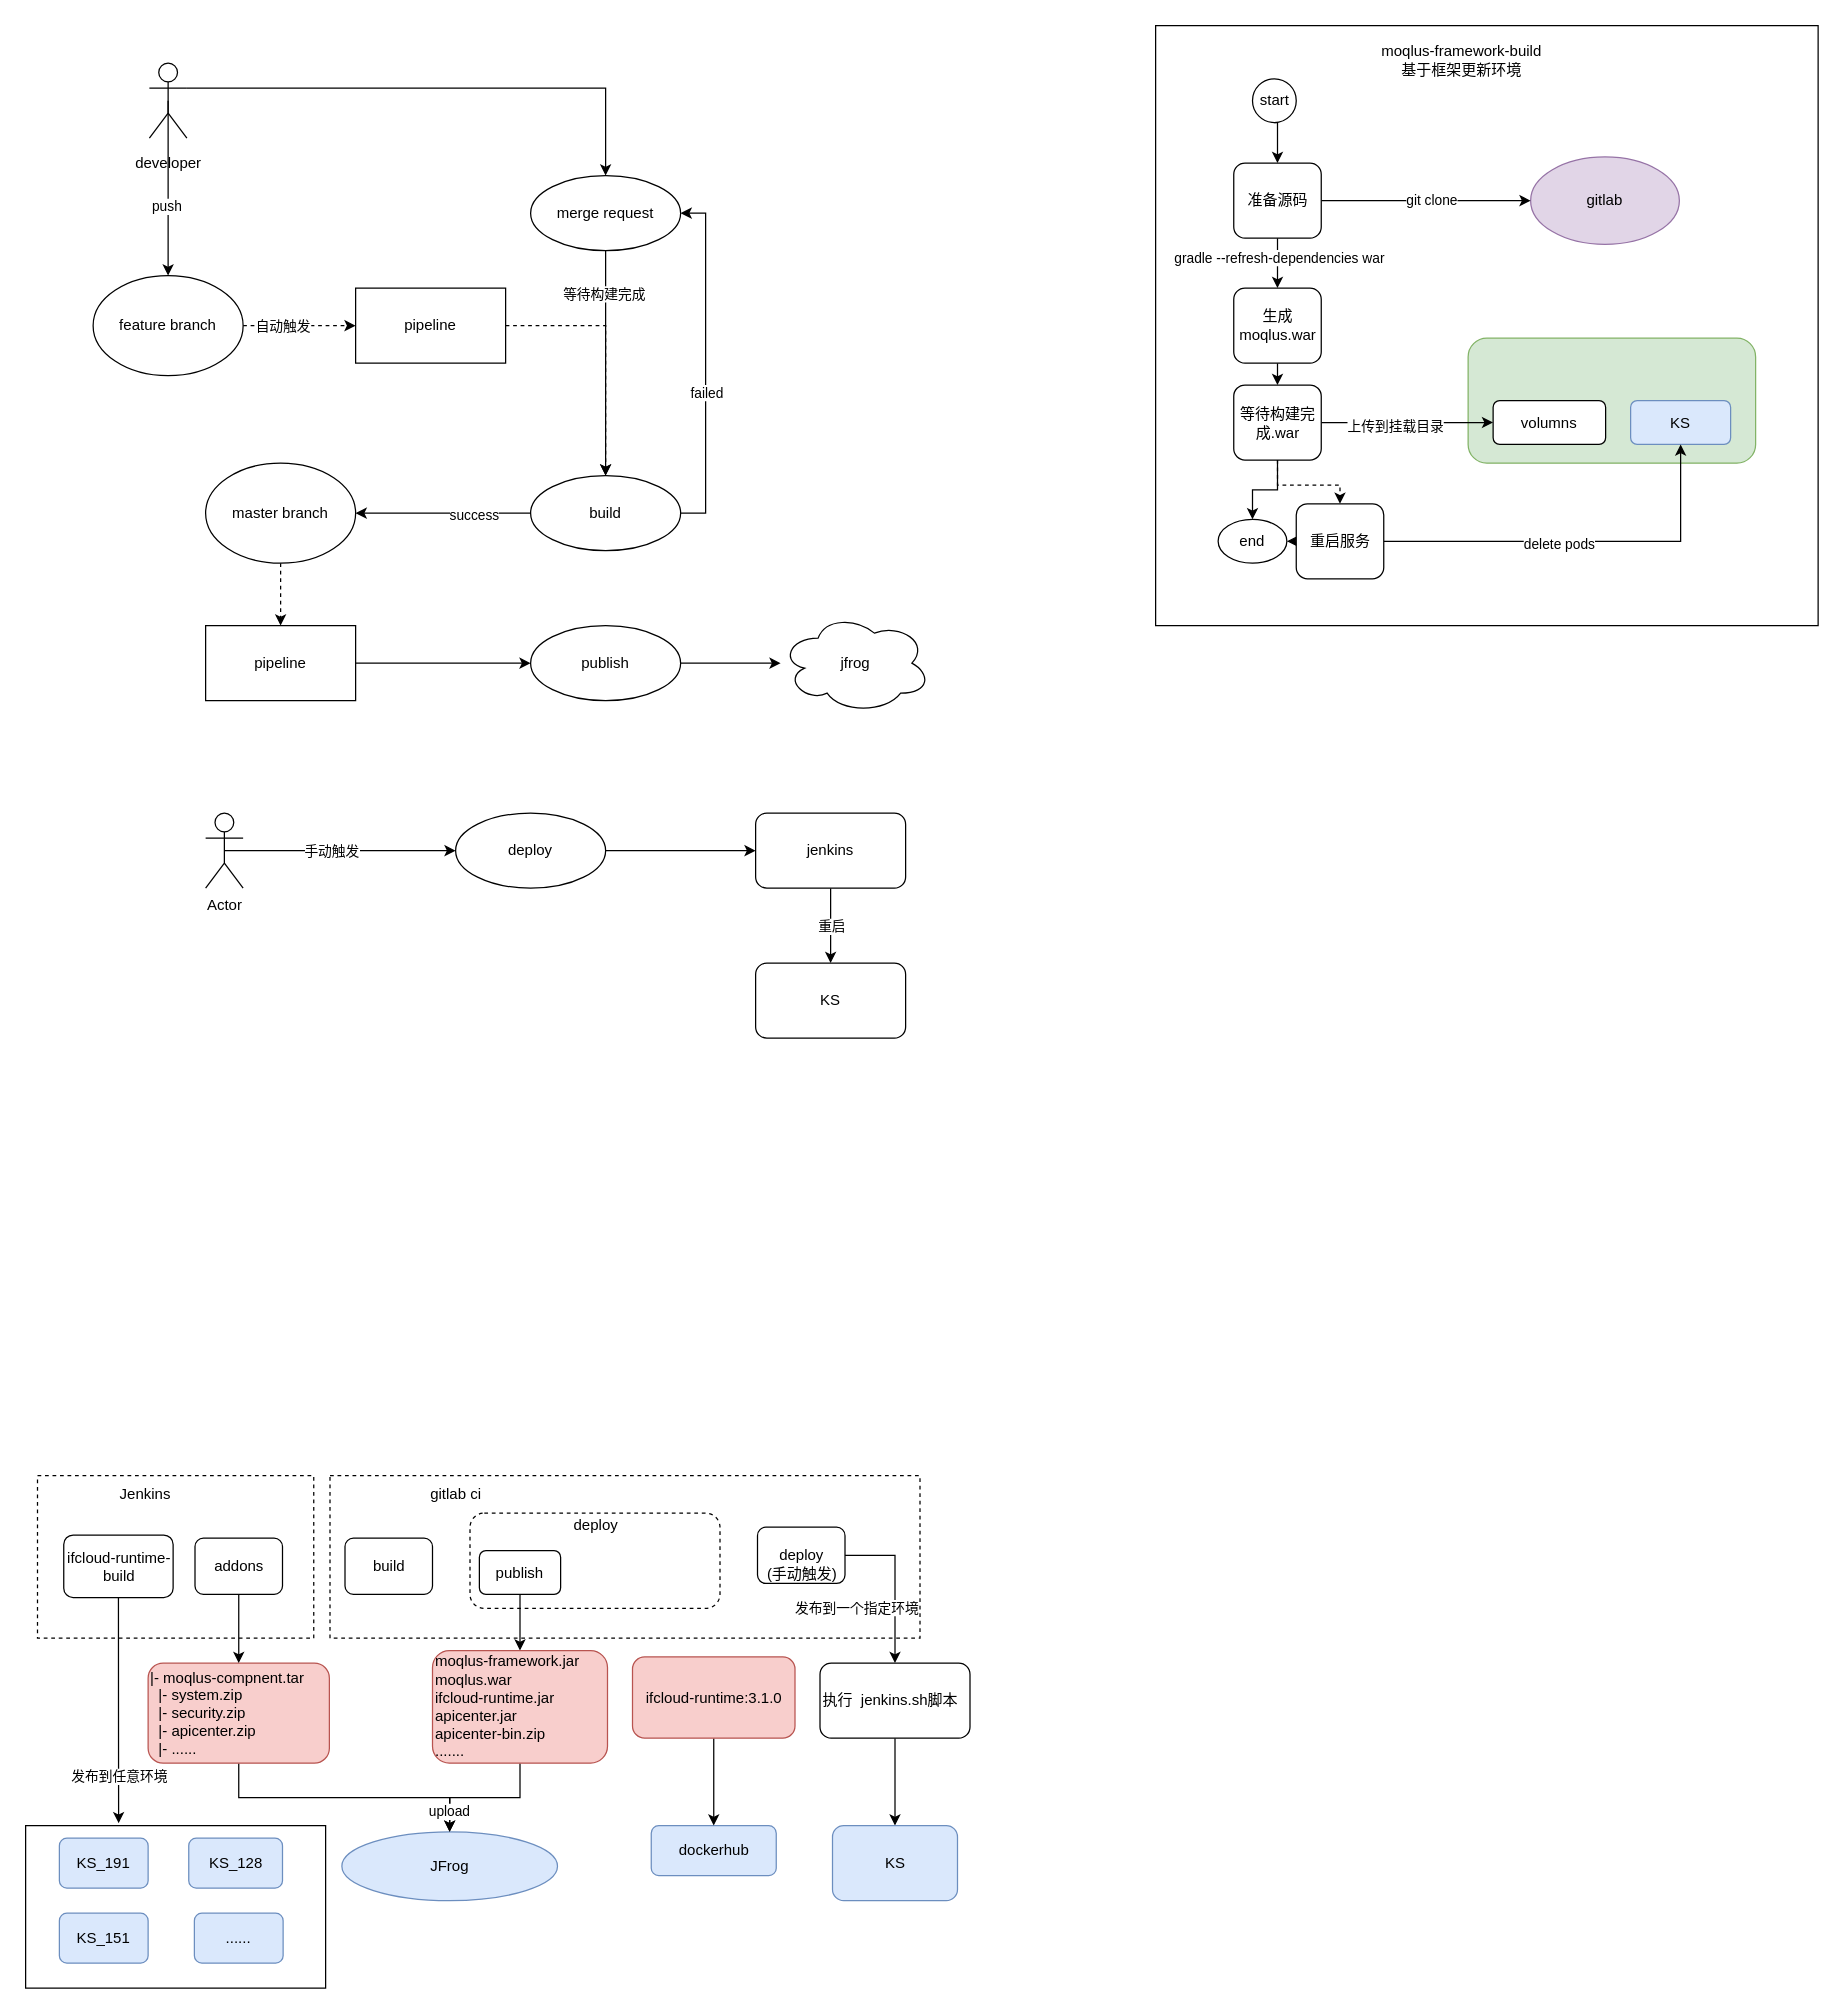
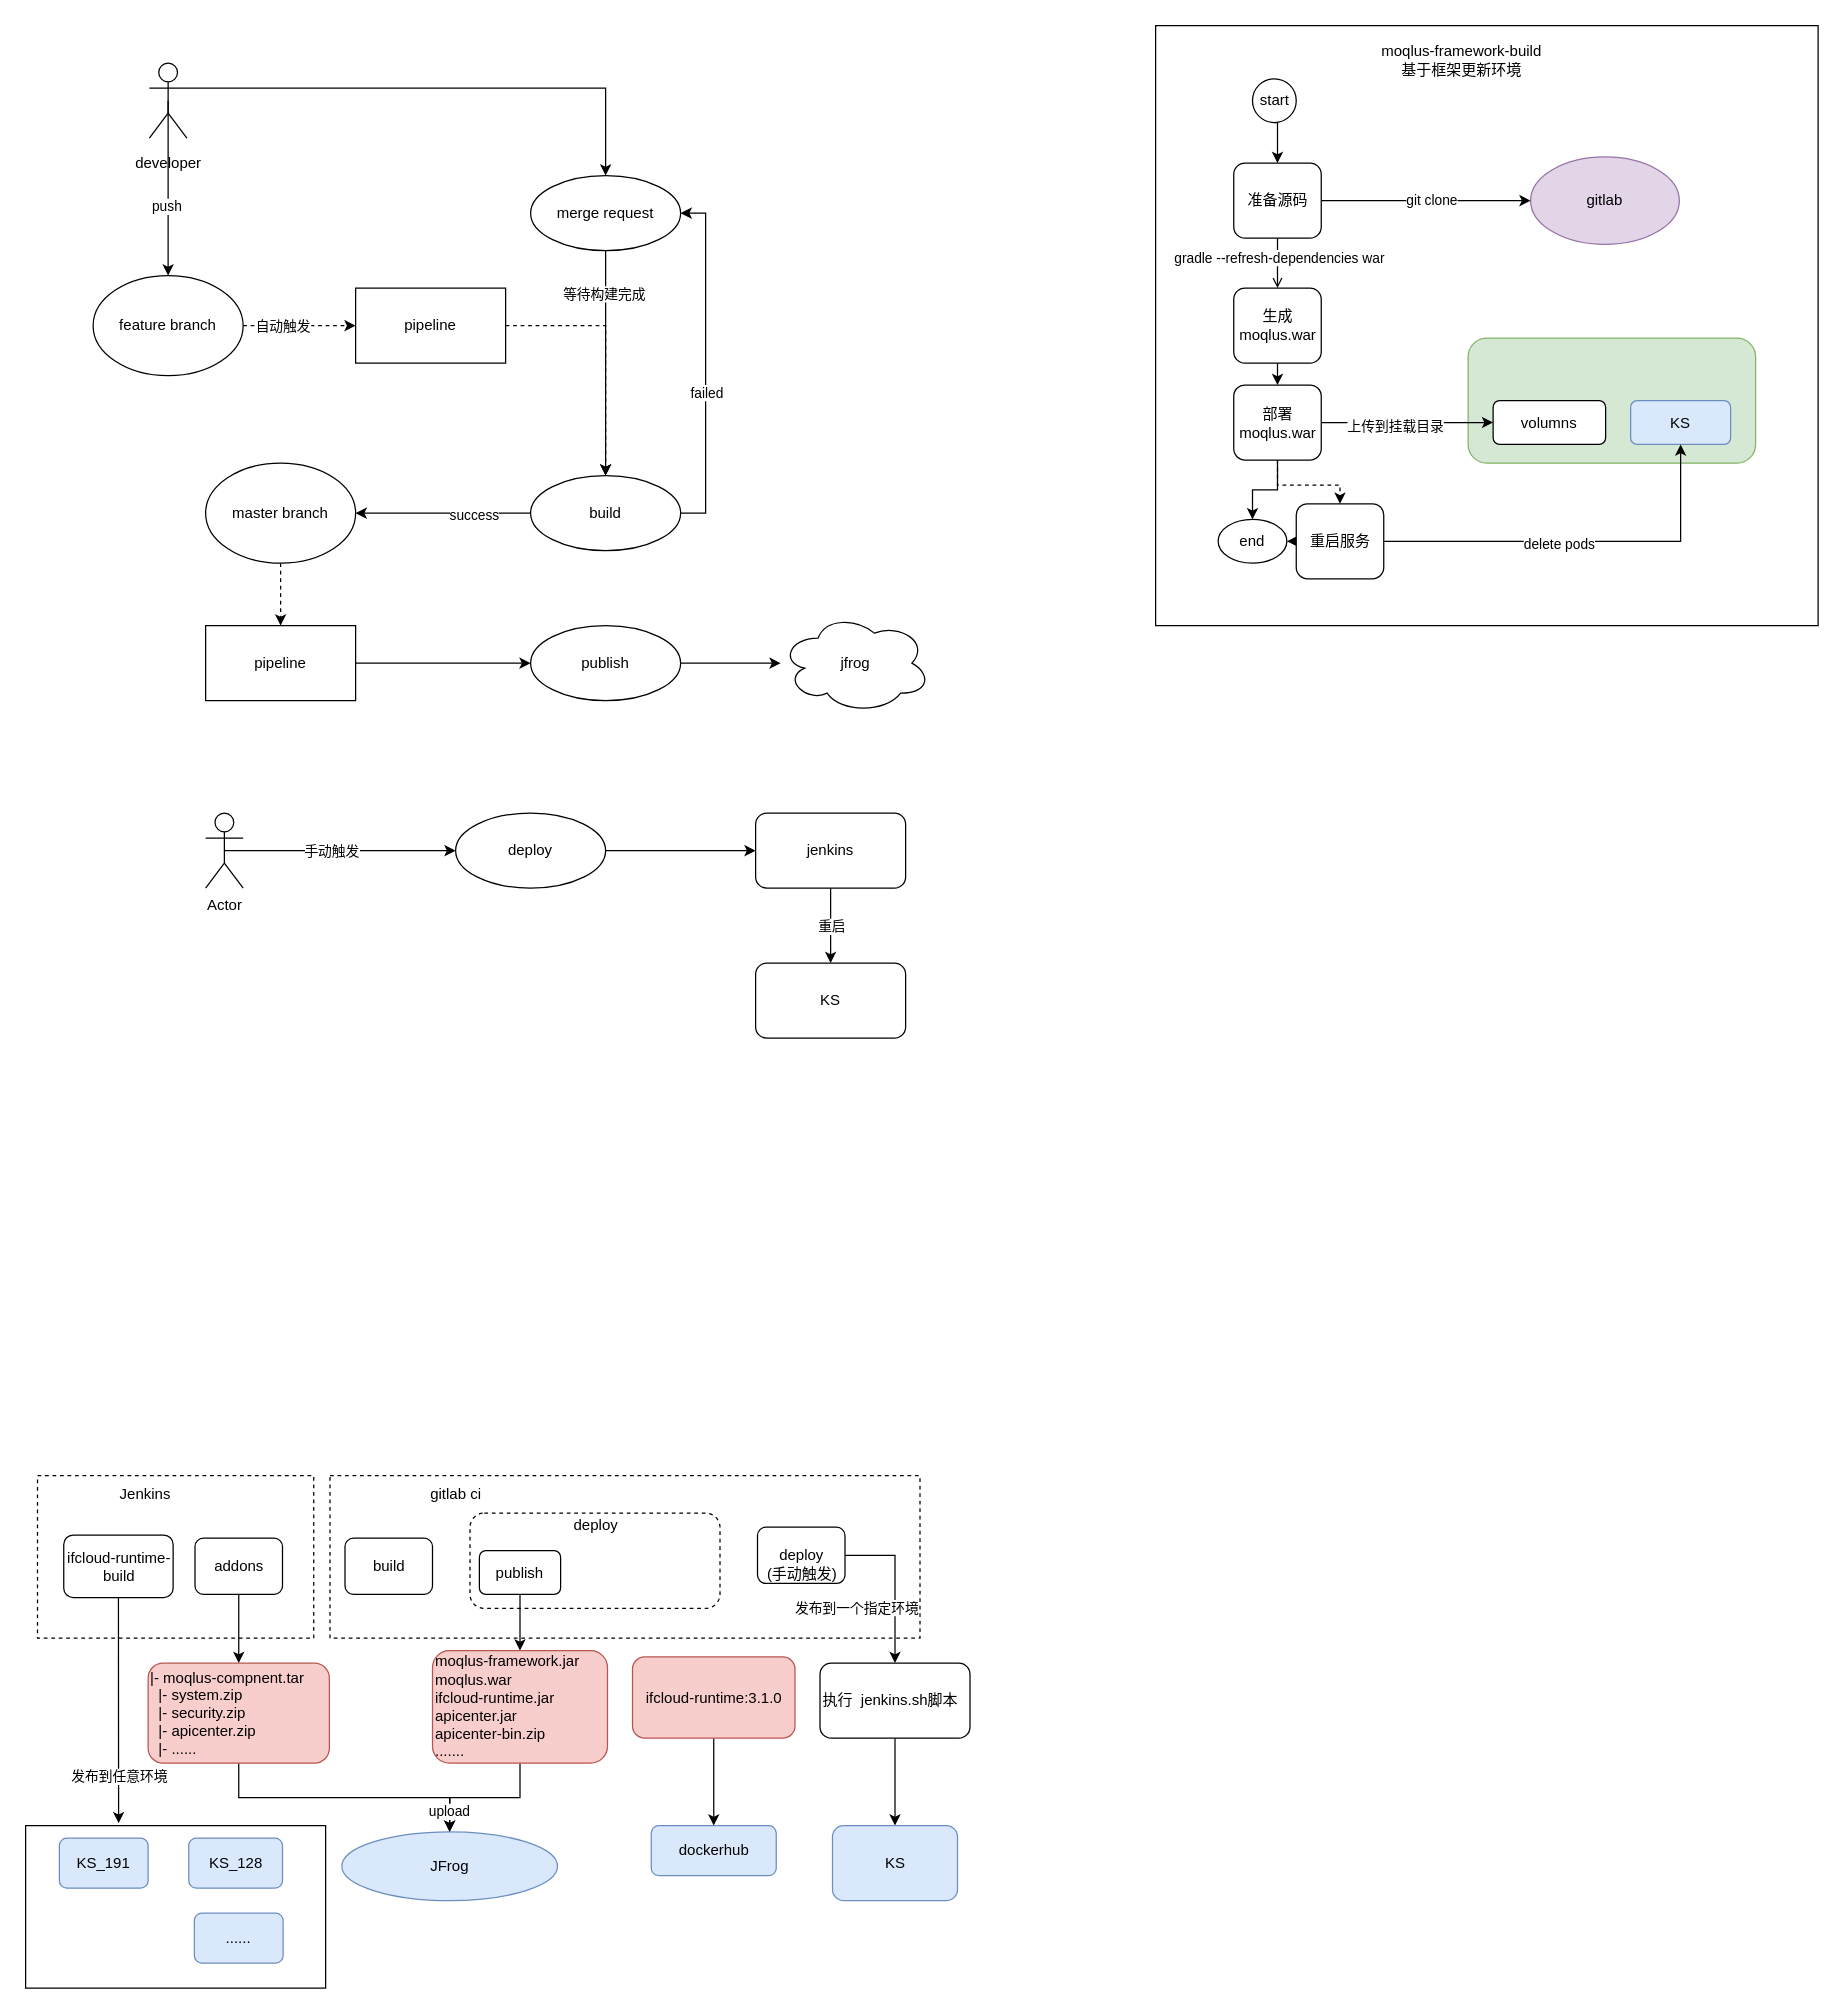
(1278, 278) -> (1278, 280)
(1278, 423) -> (1278, 423)
(104, 1938) -> none
